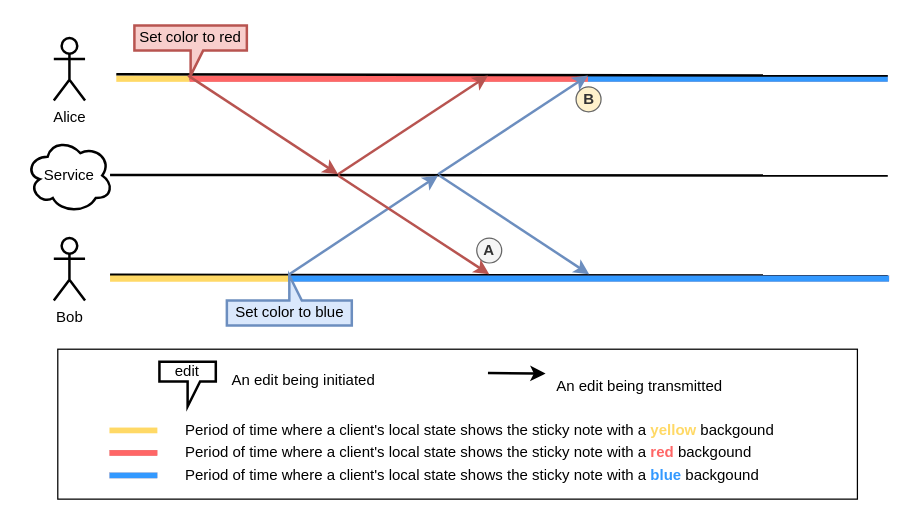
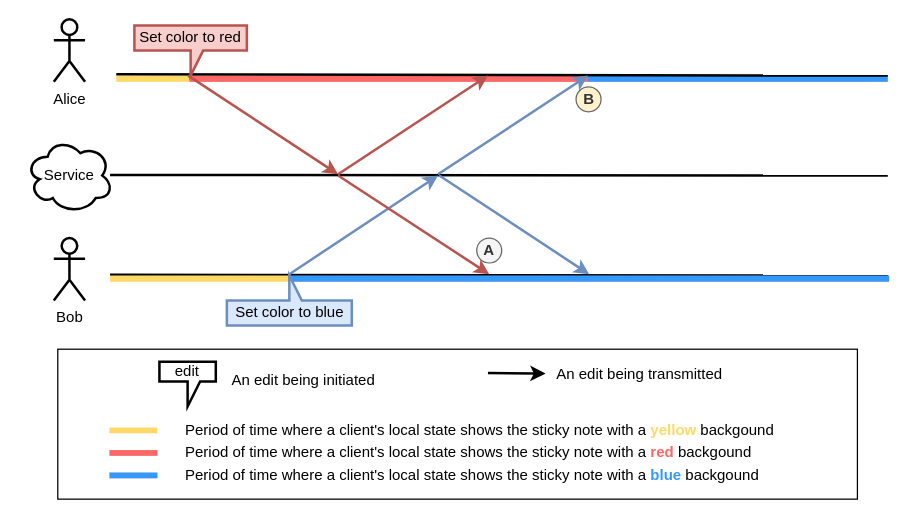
(69, 69) -> (69, 51)
(640, 387) -> (640, 375)
